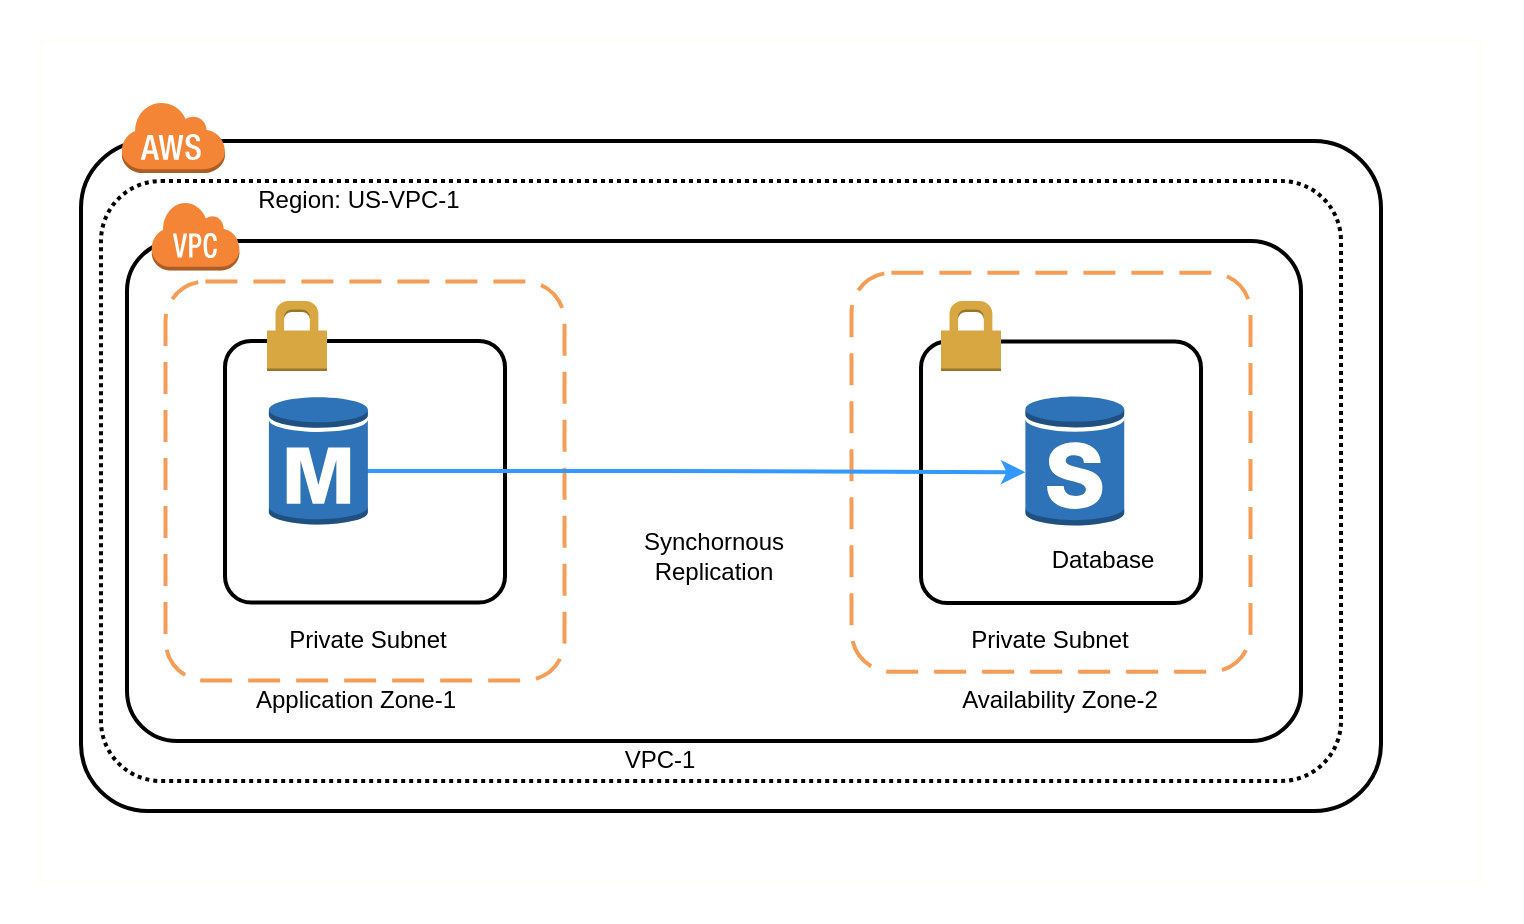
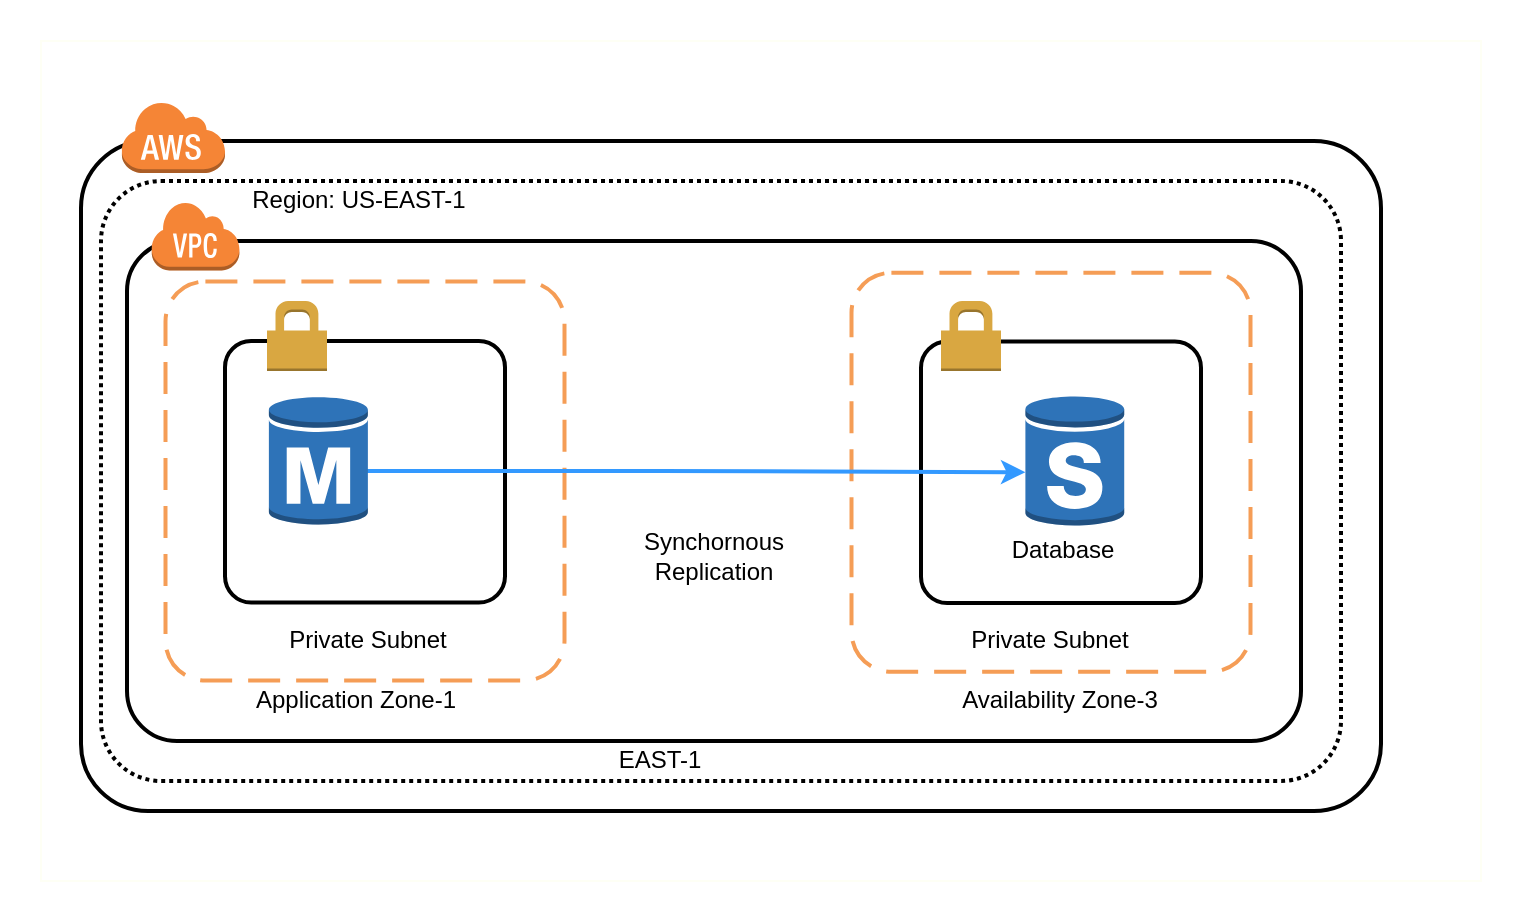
(360, 201) -> (360, 201)
(1104, 561) -> (1064, 551)
(1061, 701) -> (1061, 701)
(661, 761) -> (661, 761)
